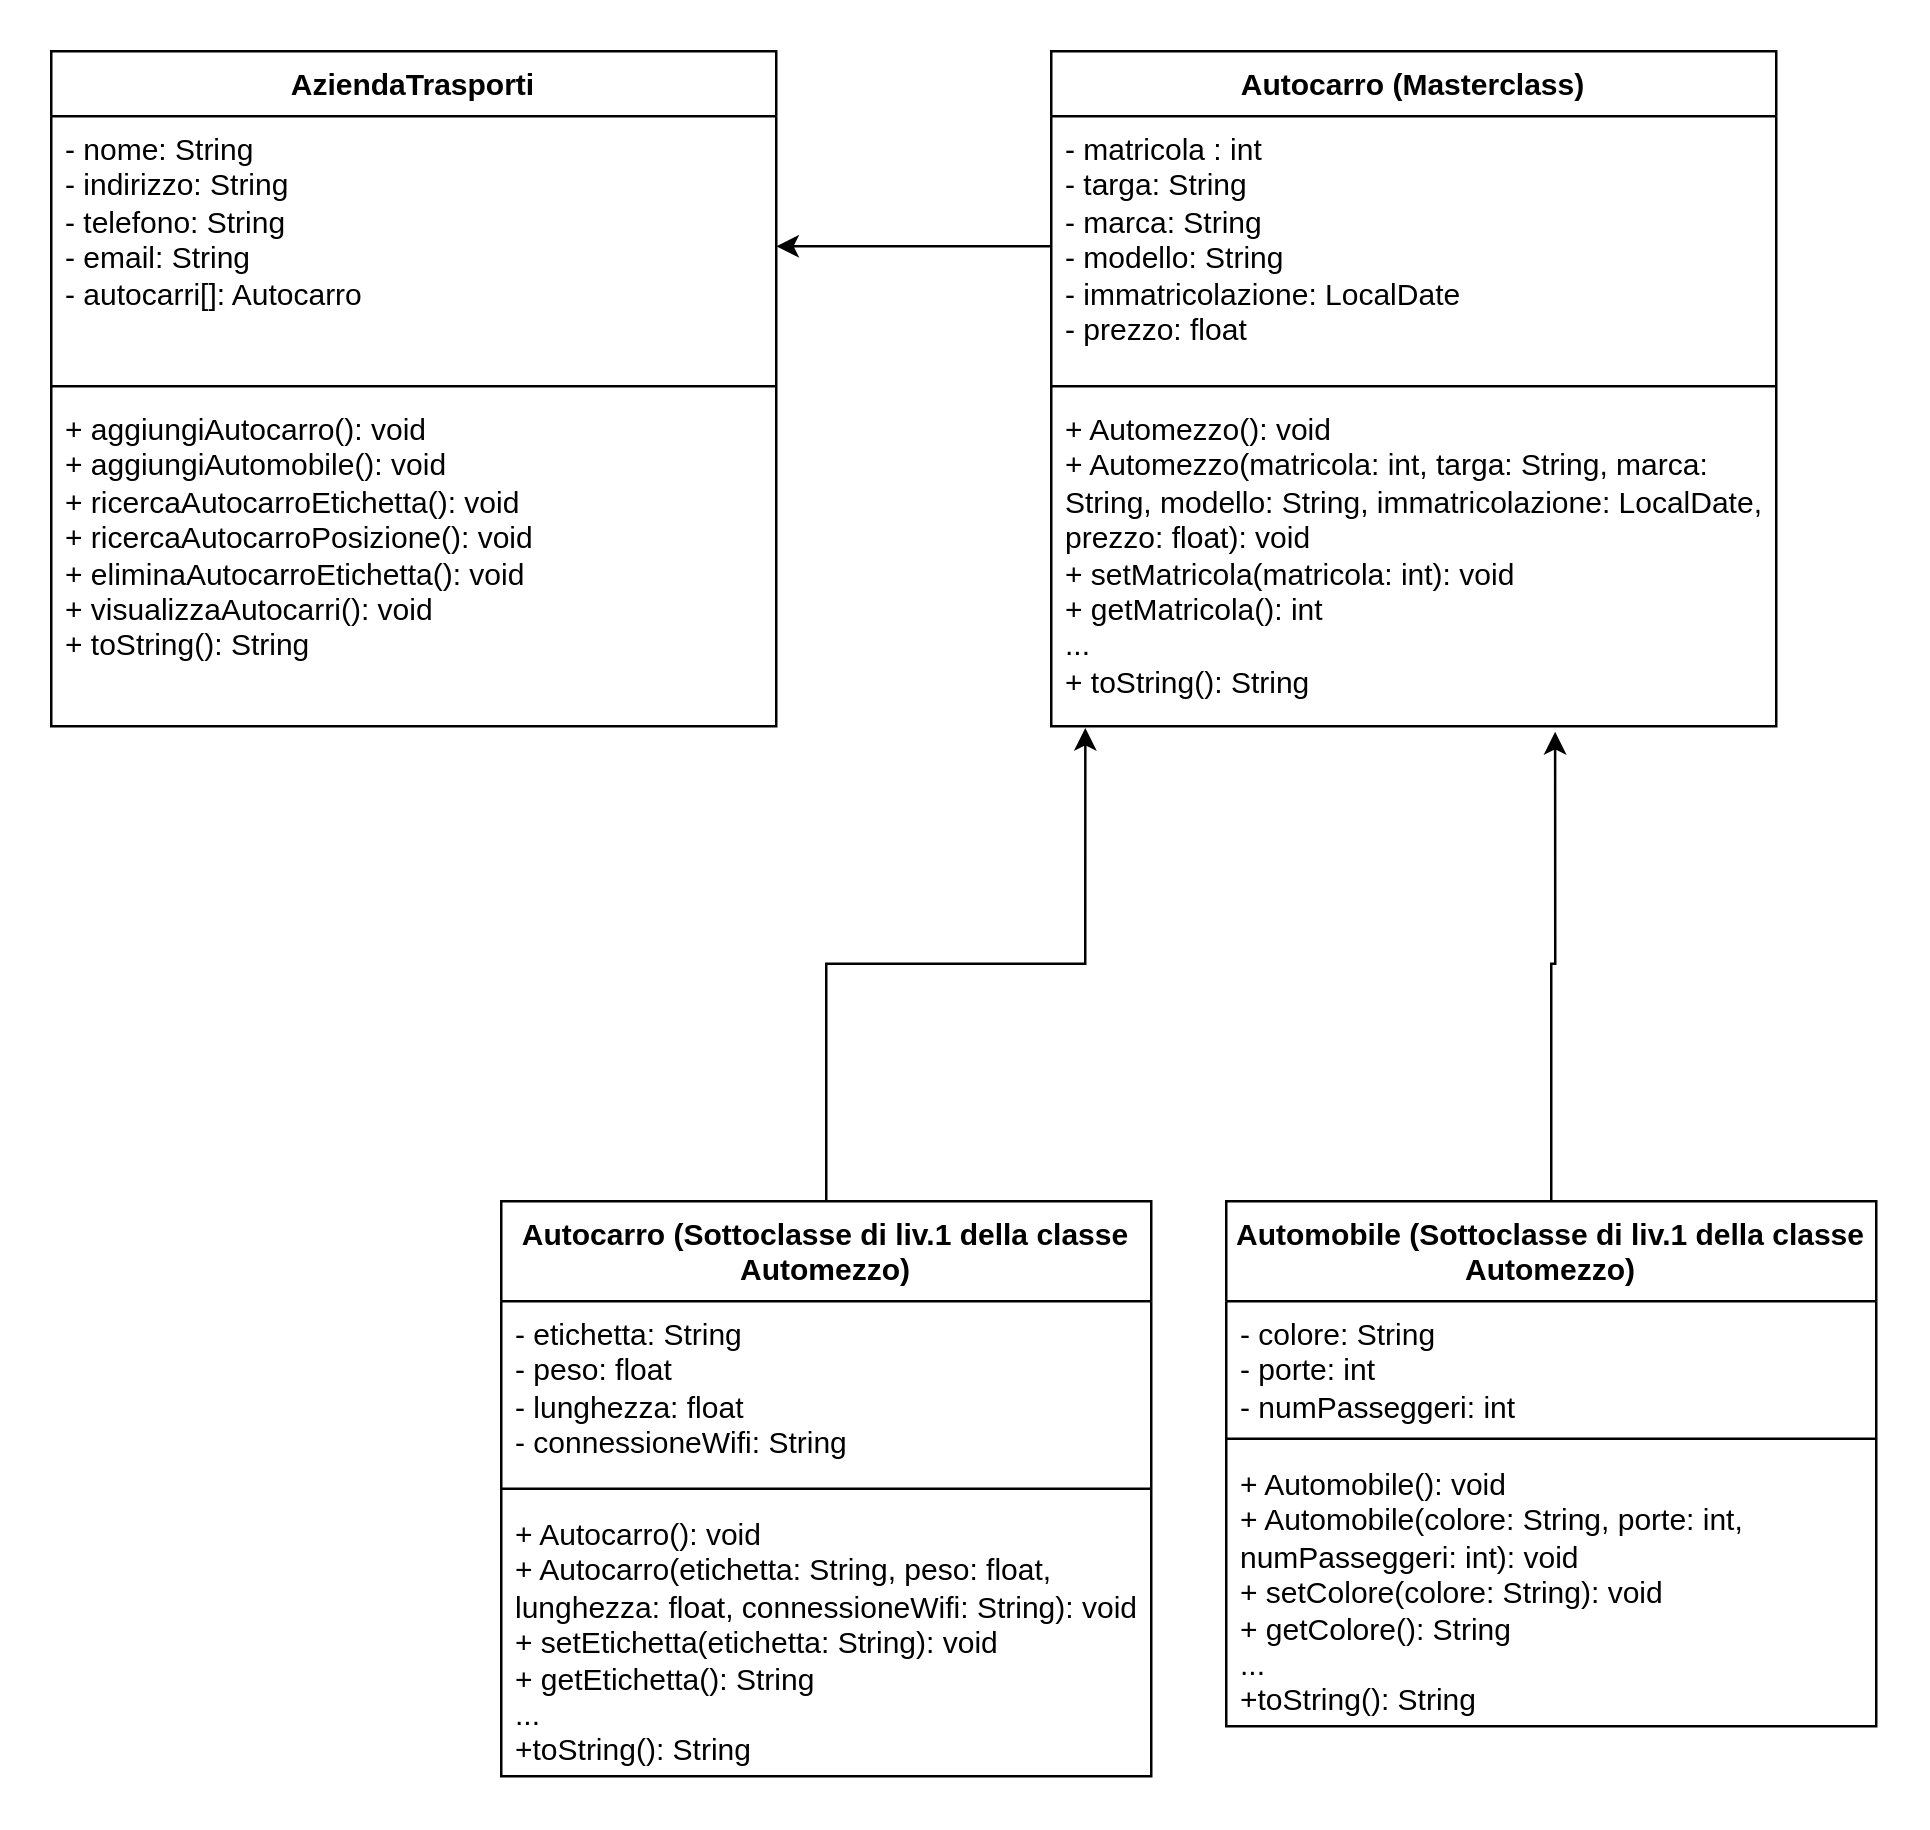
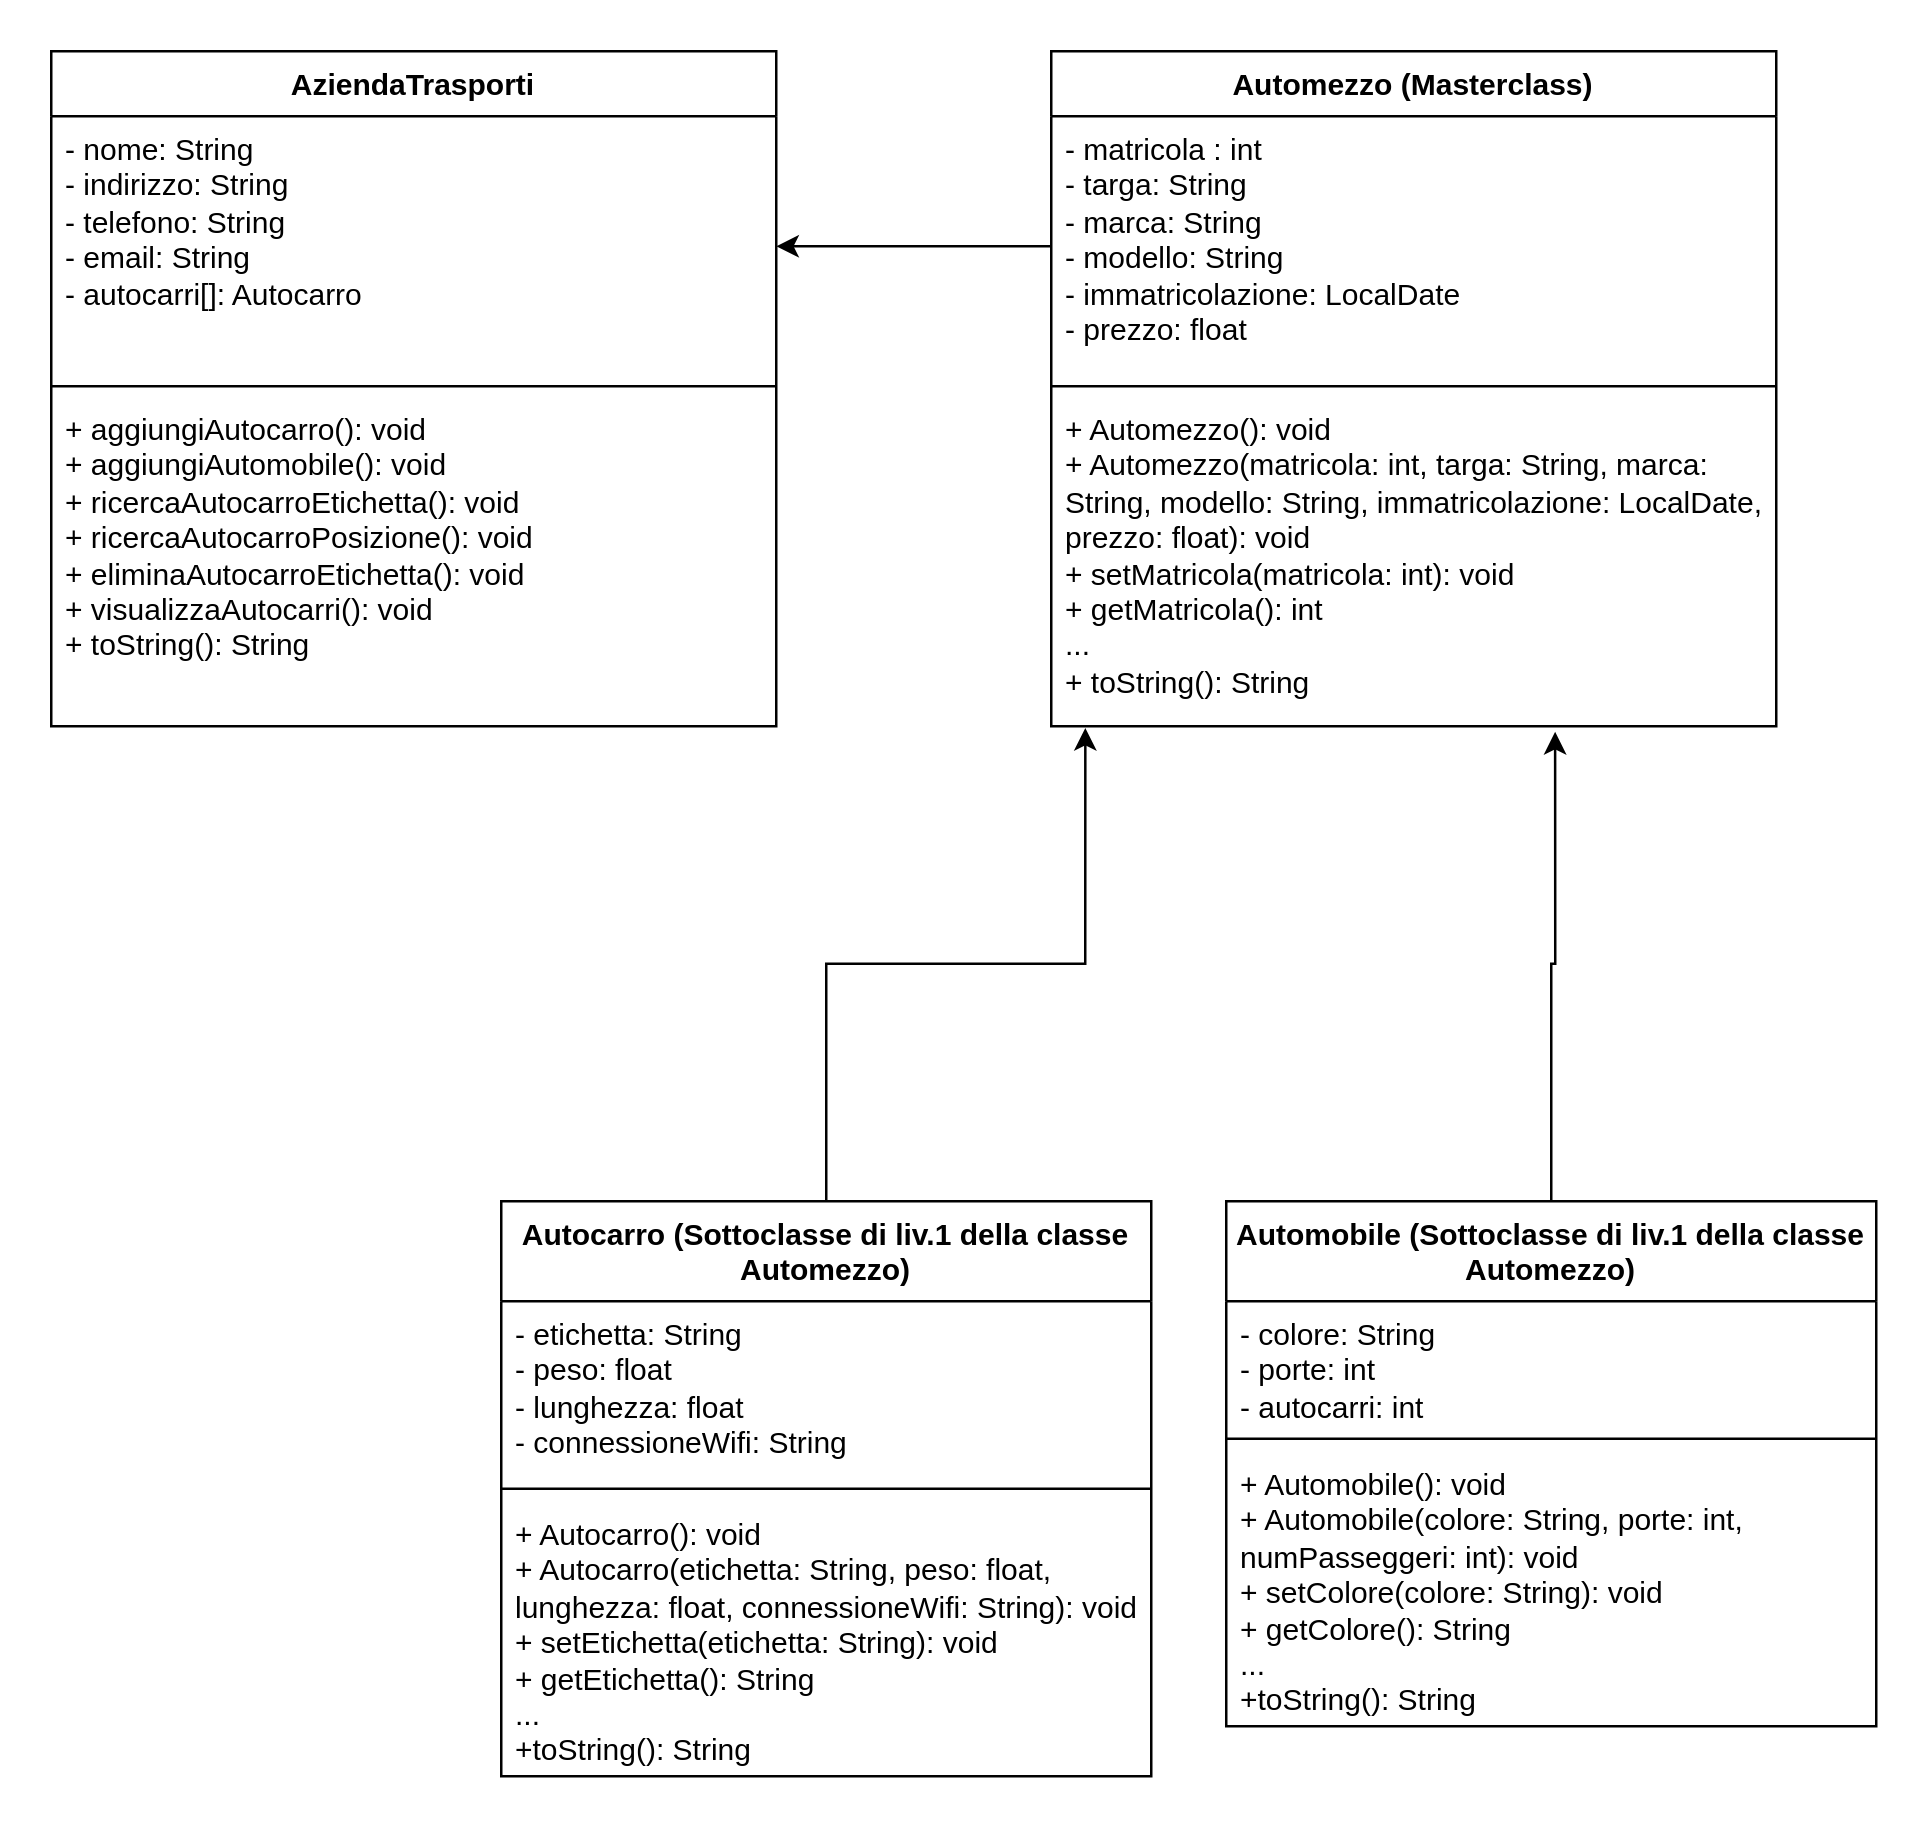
(1414, 87) -> (1414, 87)
(1390, 1373) -> (1356, 1373)
